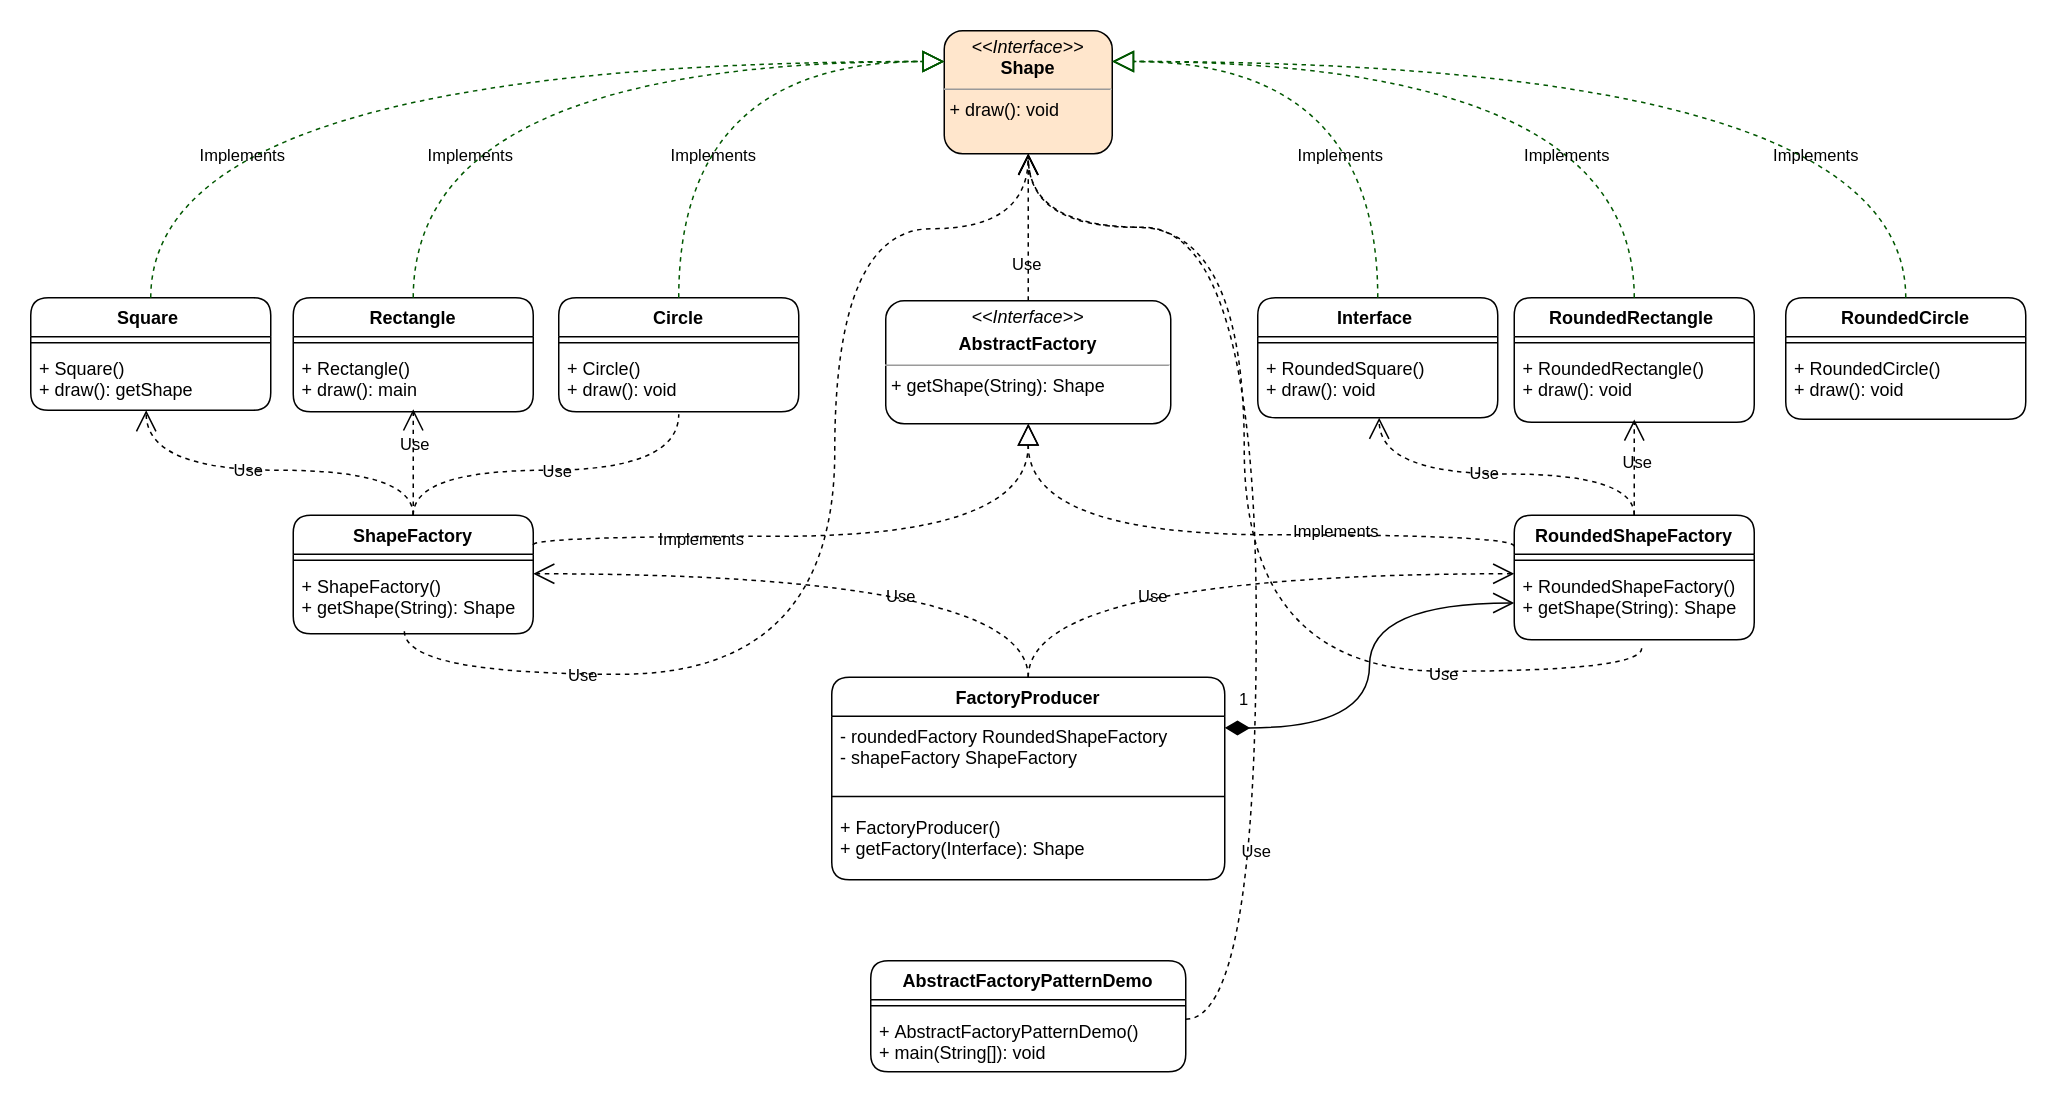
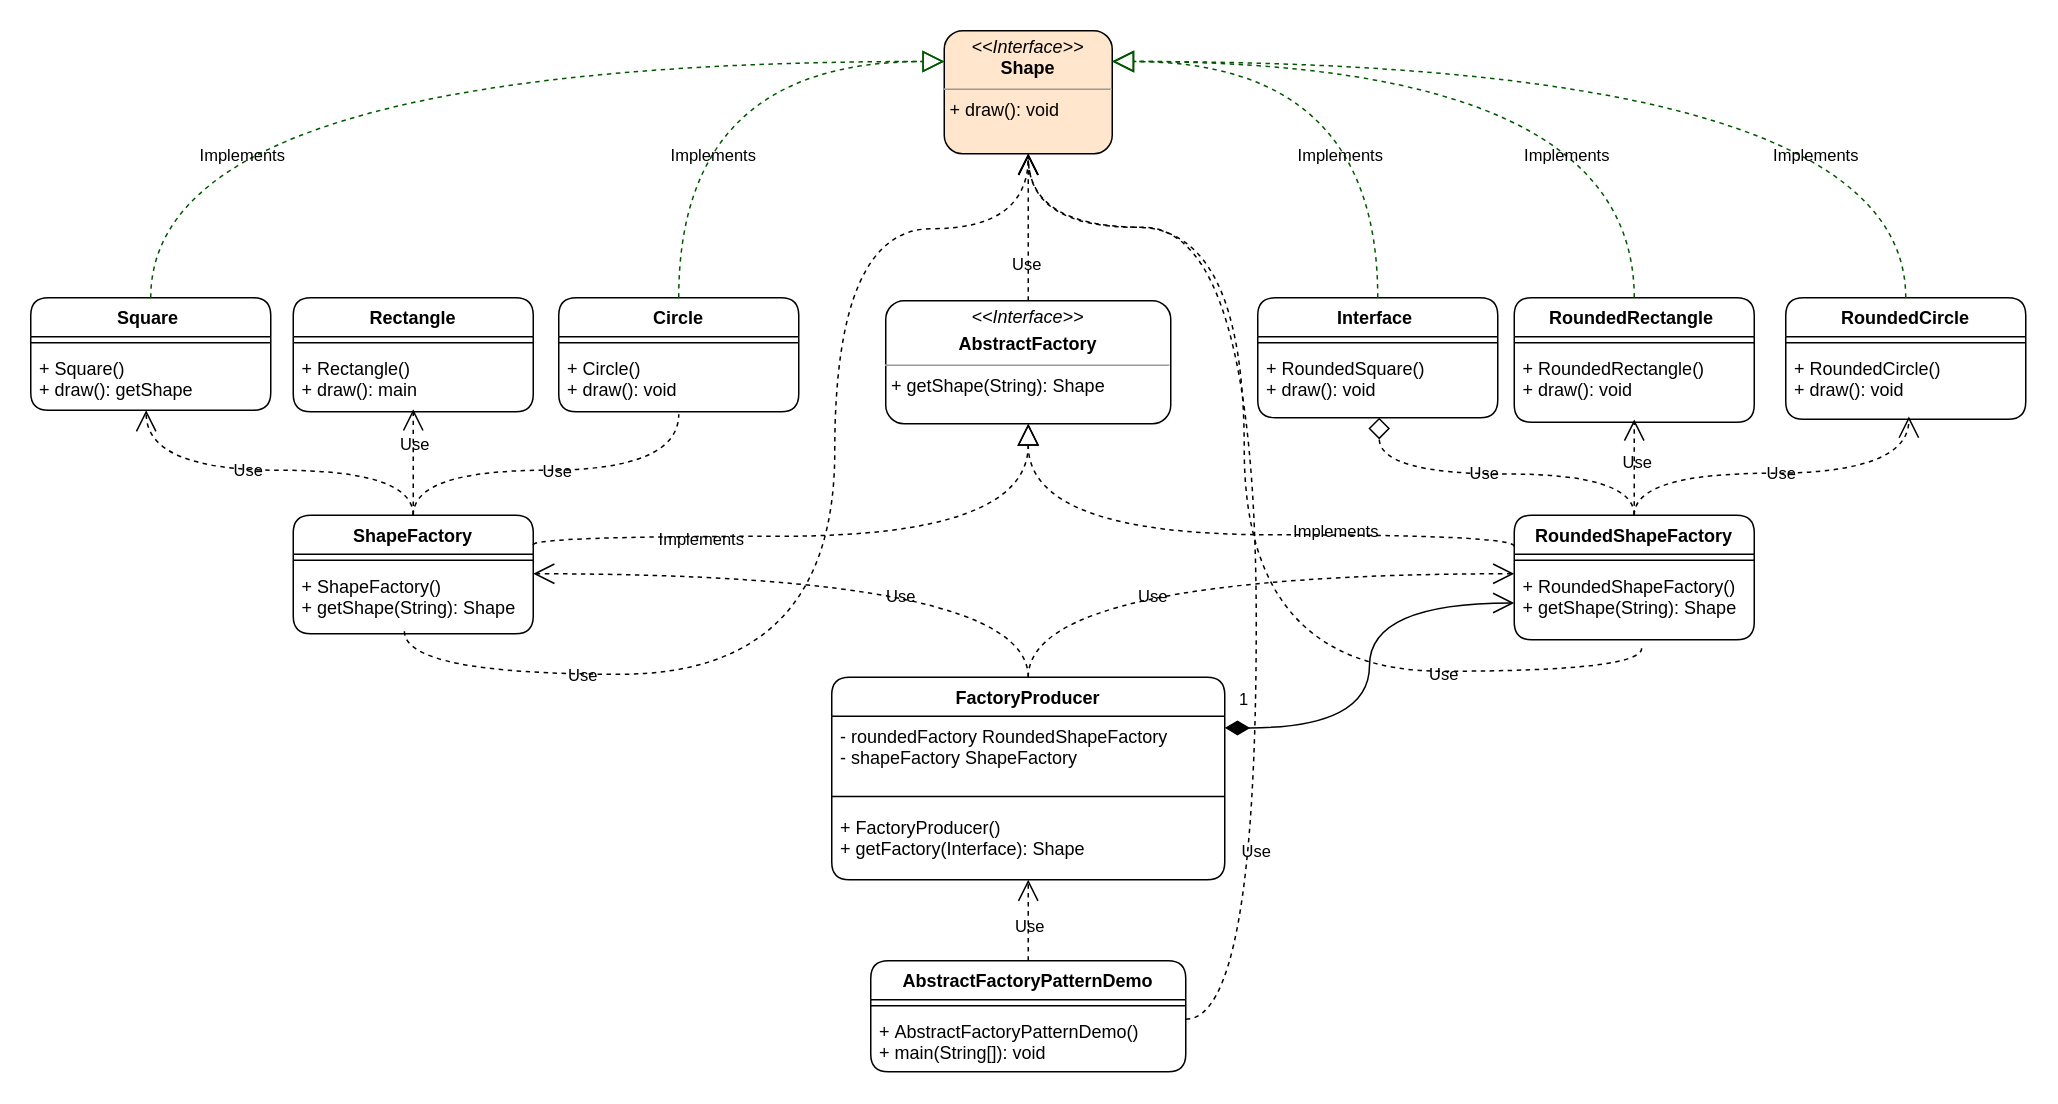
(565, 111) -> none
(1415, 462) -> (1419, 467)
none -> (1777, 473)
none -> (1028, 922)
